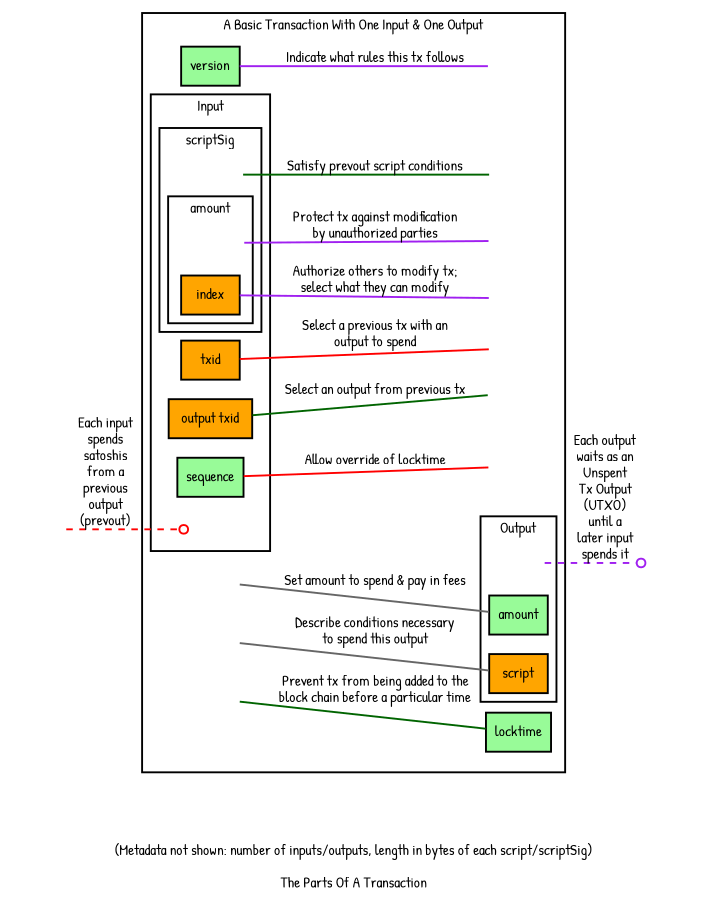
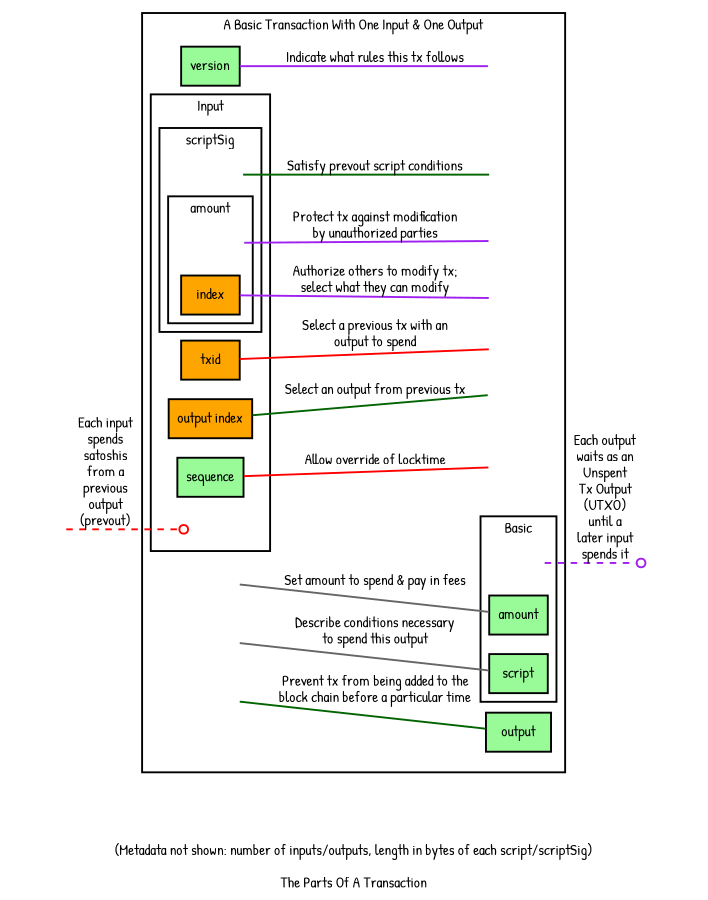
(210, 419) -> (210, 419)
(518, 529) -> (518, 529)
(518, 674) -> (518, 674)
(518, 732) -> (518, 732)
